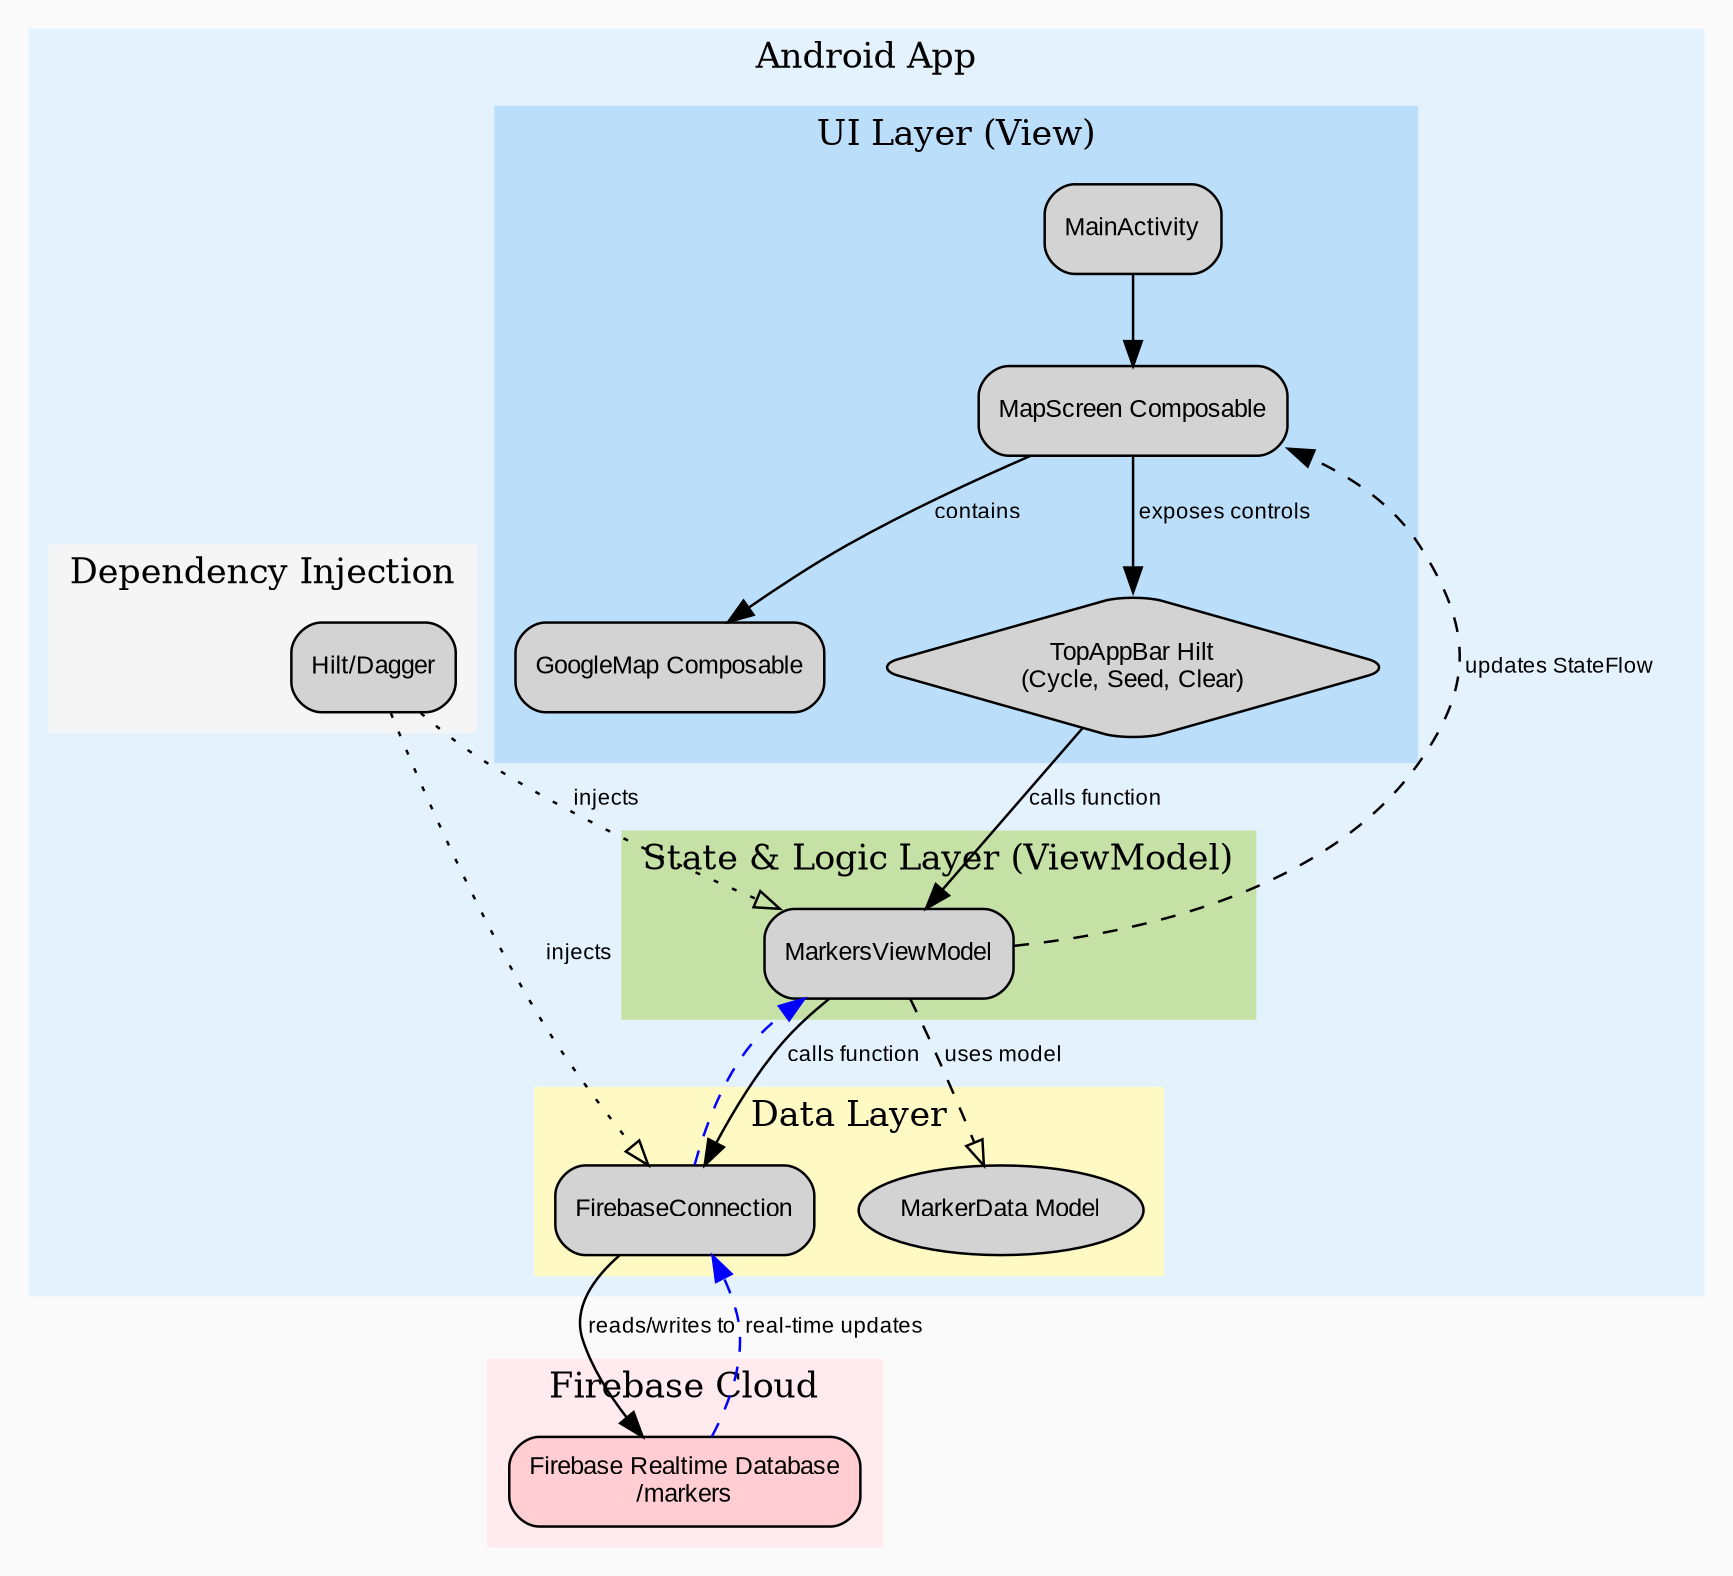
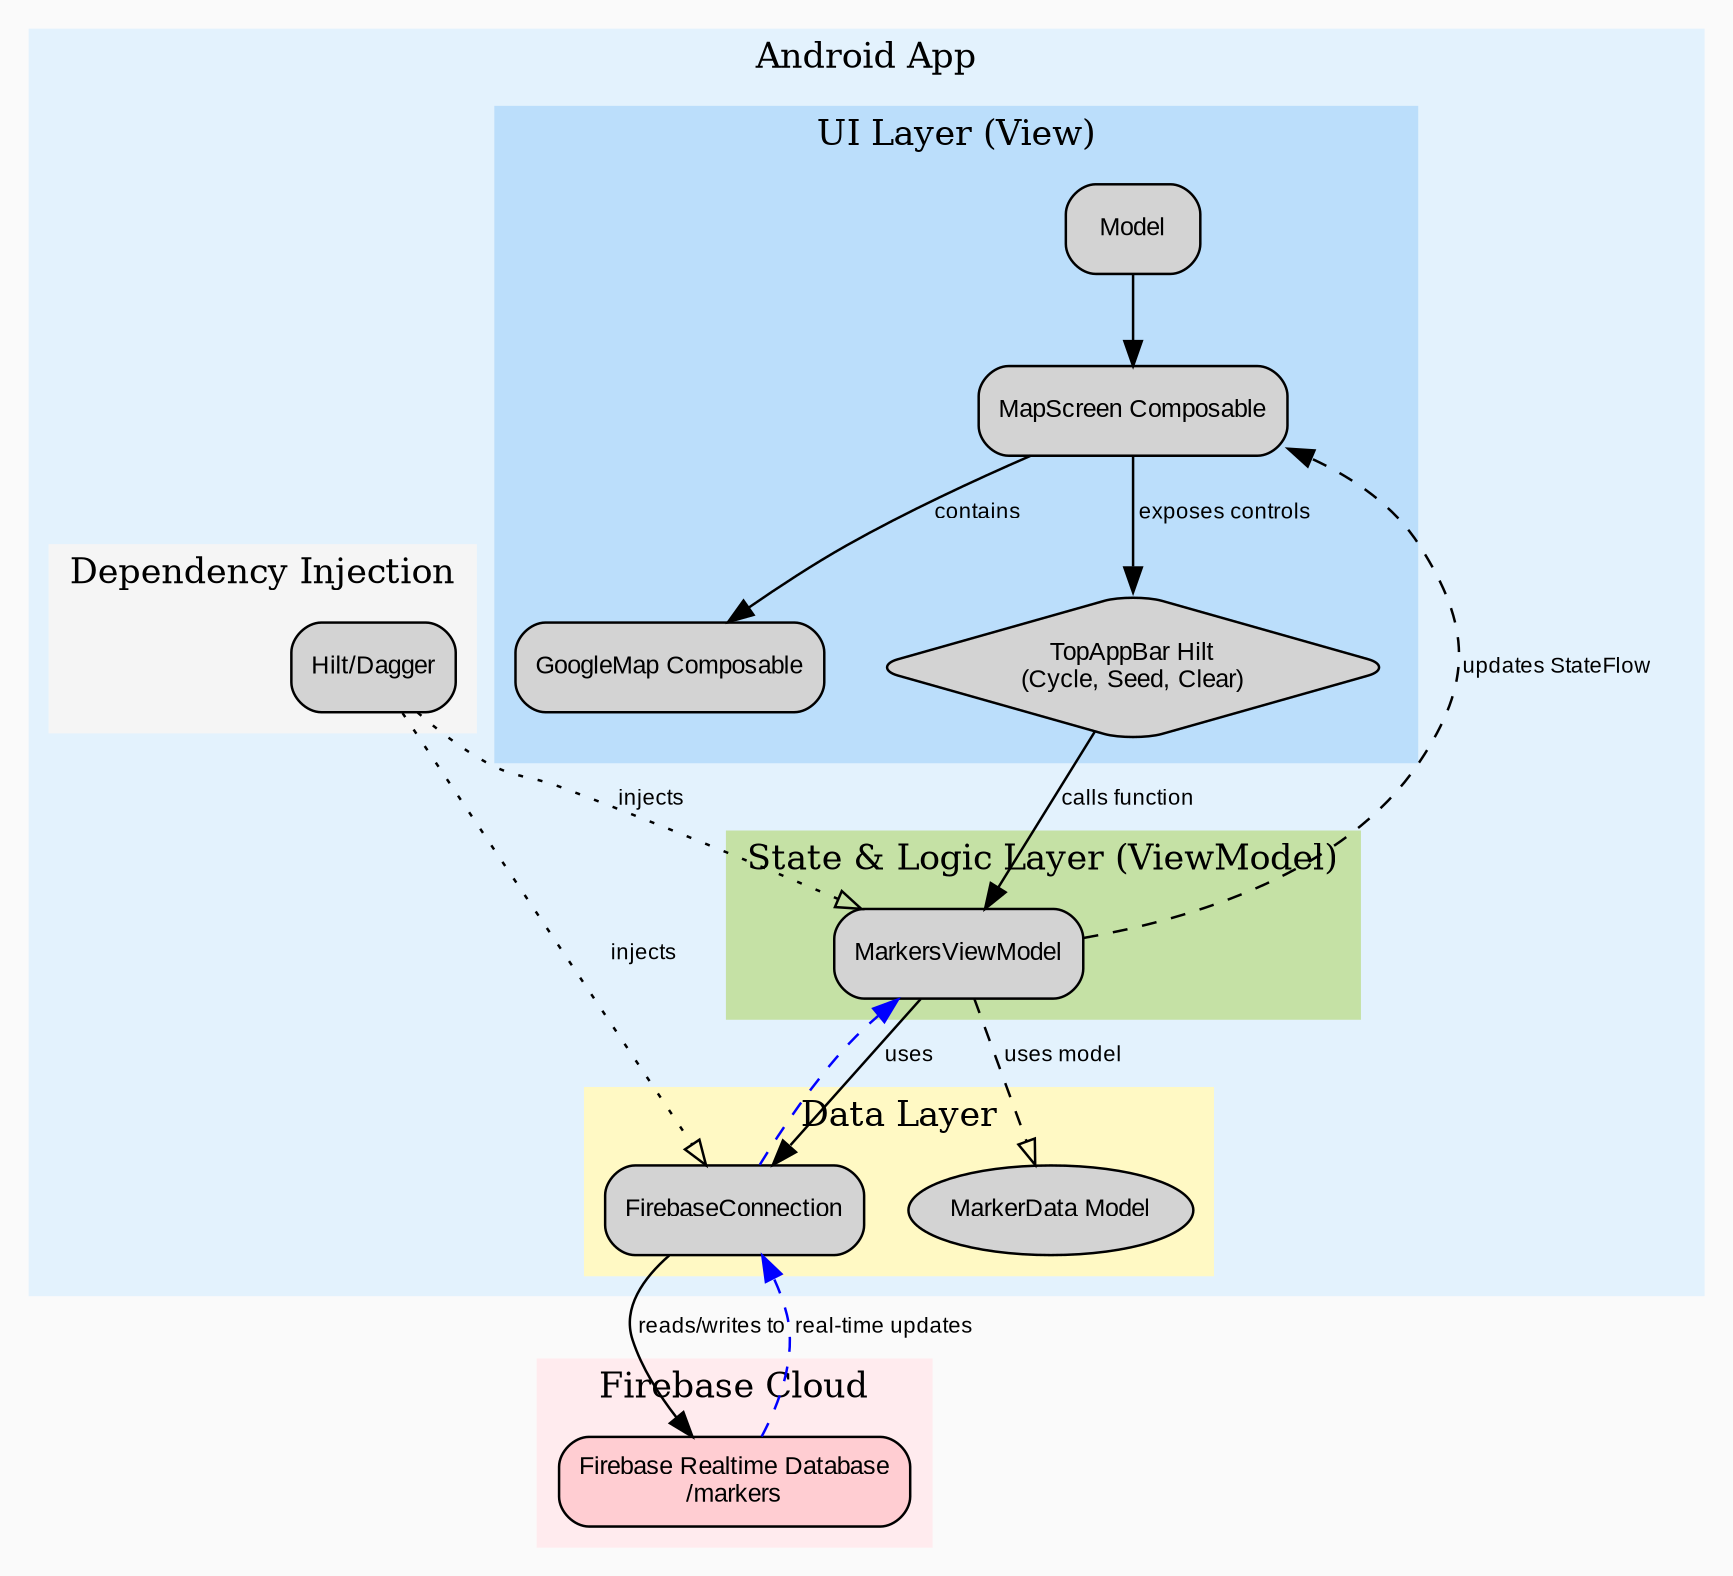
(1133, 229) -> (1133, 229)
(852, 1056) -> (906, 1056)
